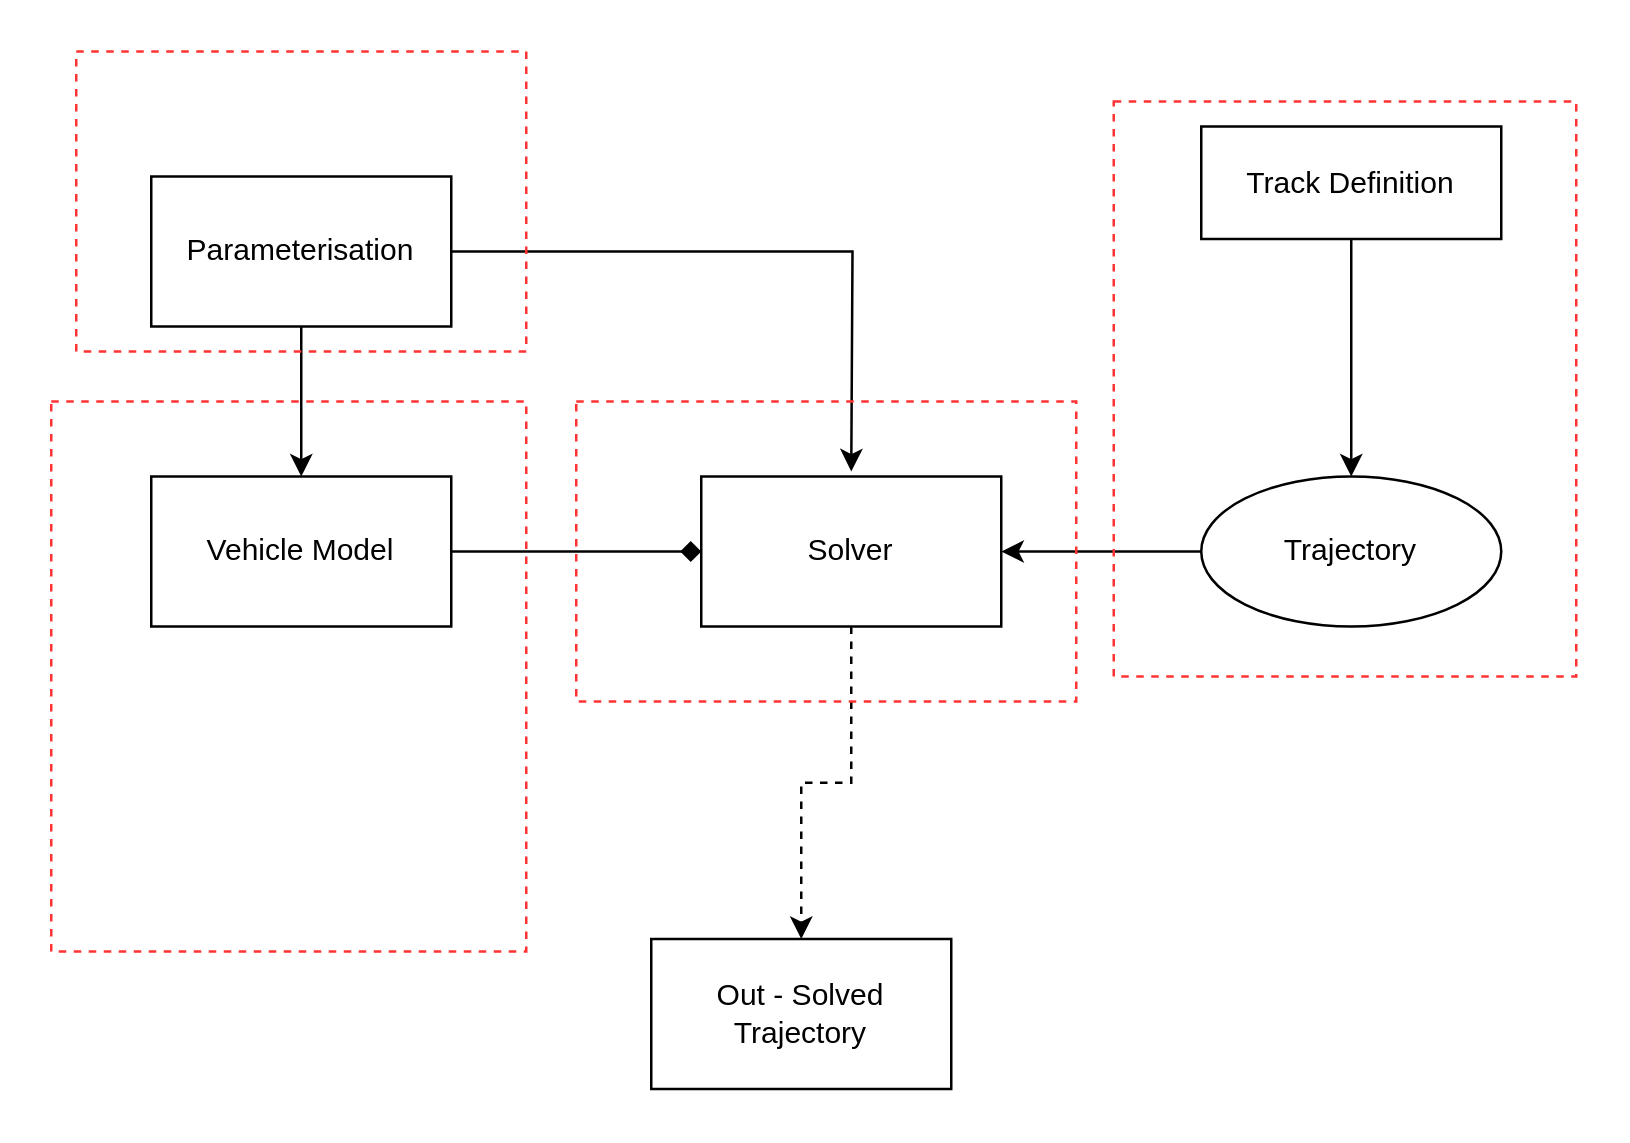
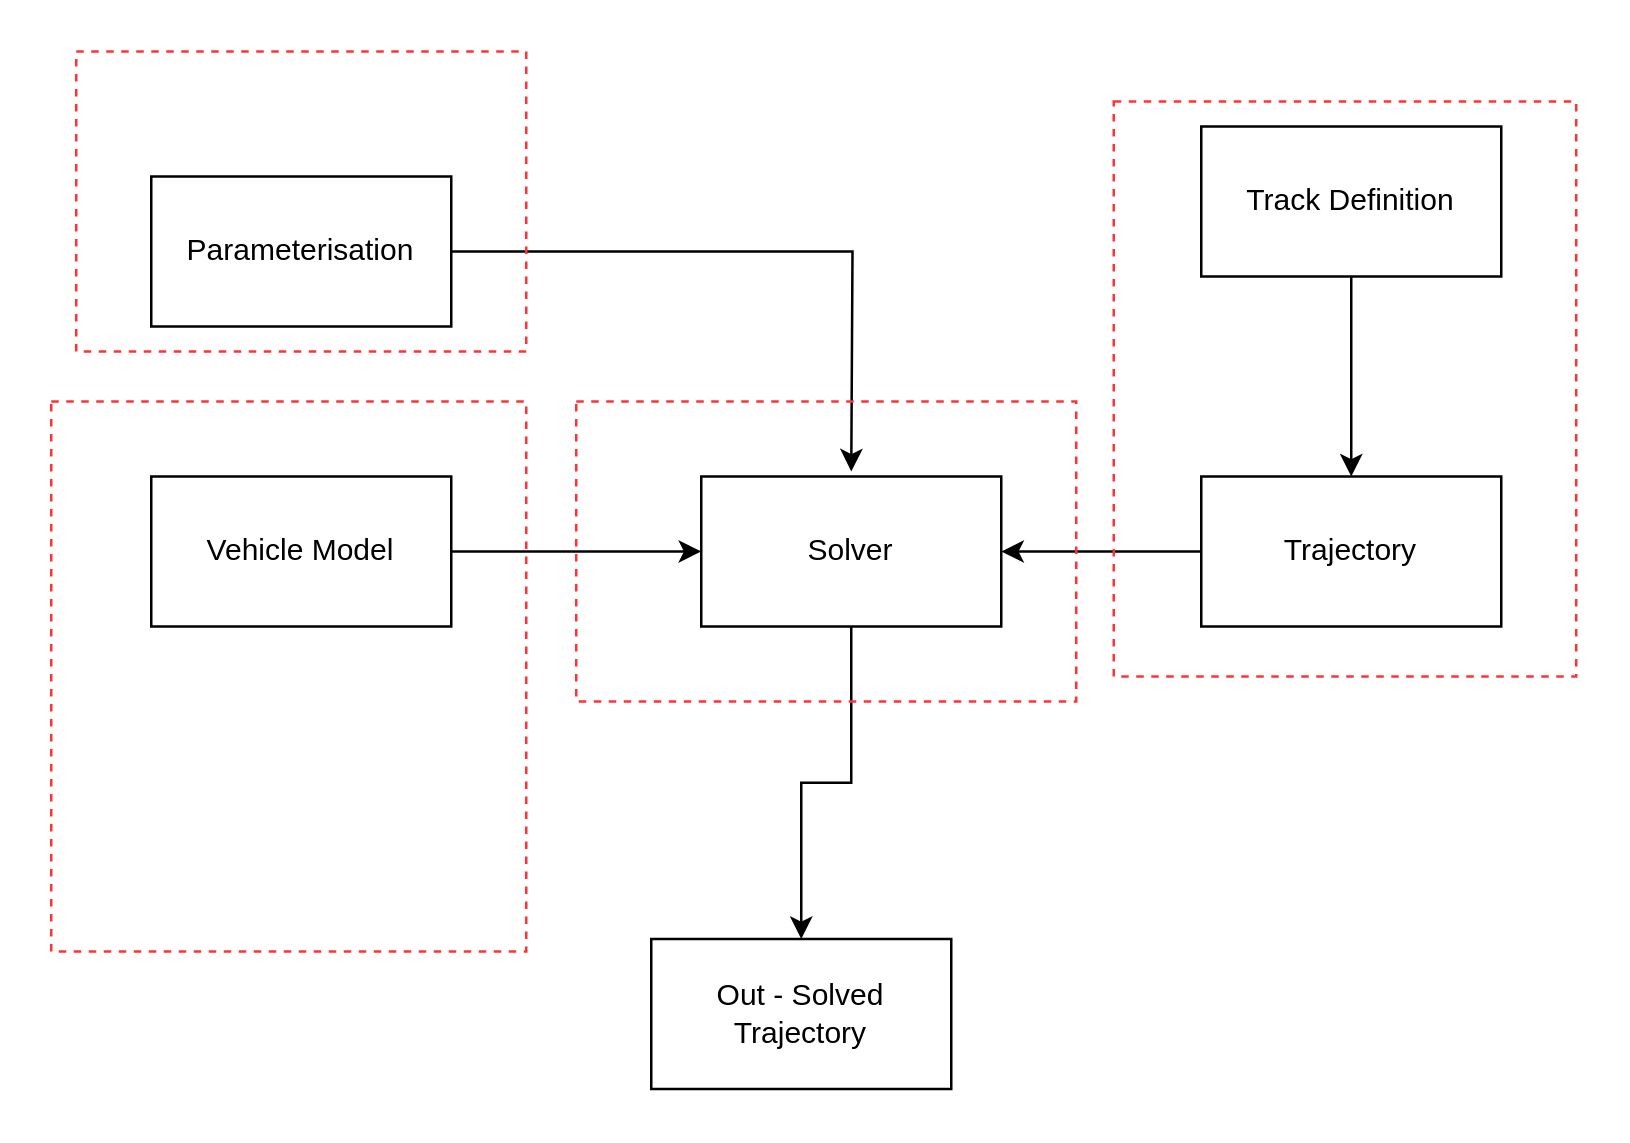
(1351, 183) -> (1351, 201)
(301, 393) -> none
(681, 551) -> (682, 551)
(1351, 551) -> (1351, 551)
(832, 783) -> (832, 783)
